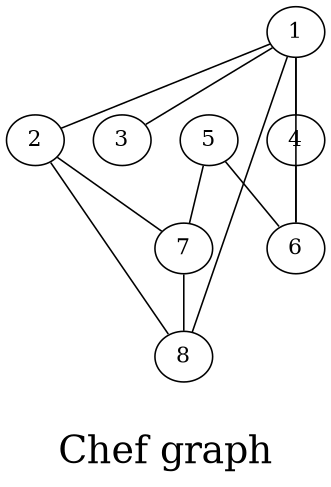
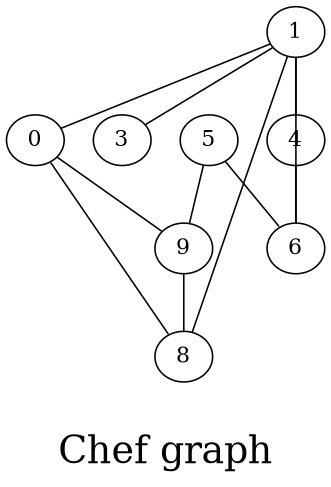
(35, 140) -> (35, 140)
(184, 248) -> (184, 248)
